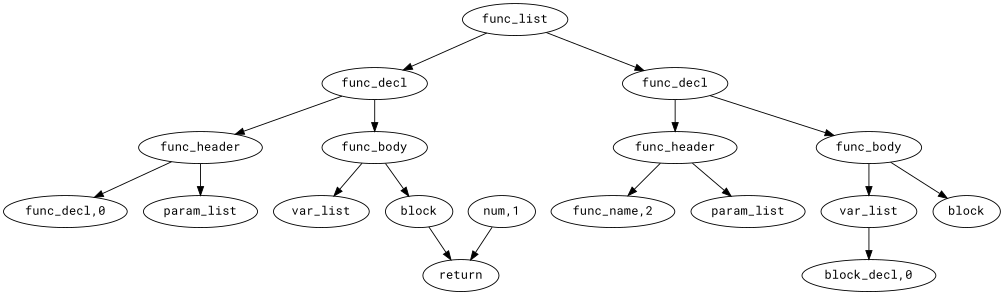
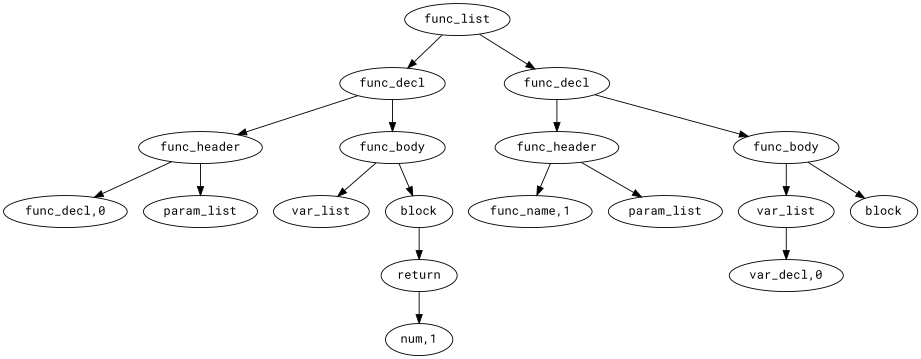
(613, 212) -> (530, 212)
(484, 240) -> (419, 303)
(869, 276) -> (786, 276)
